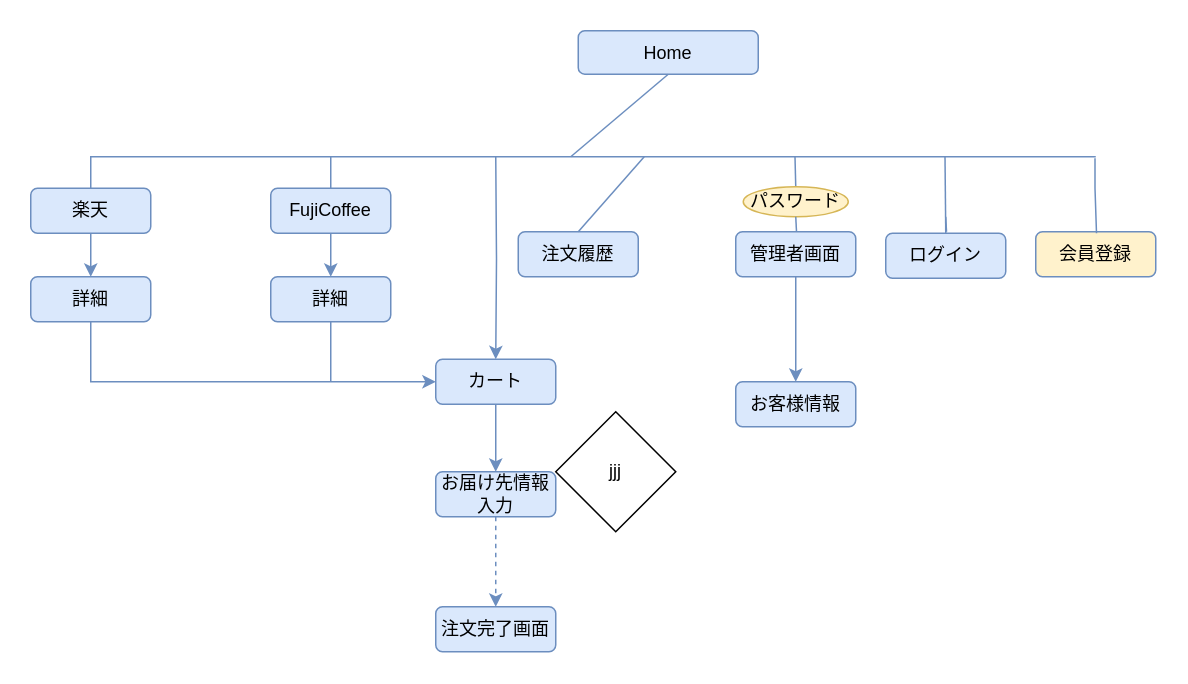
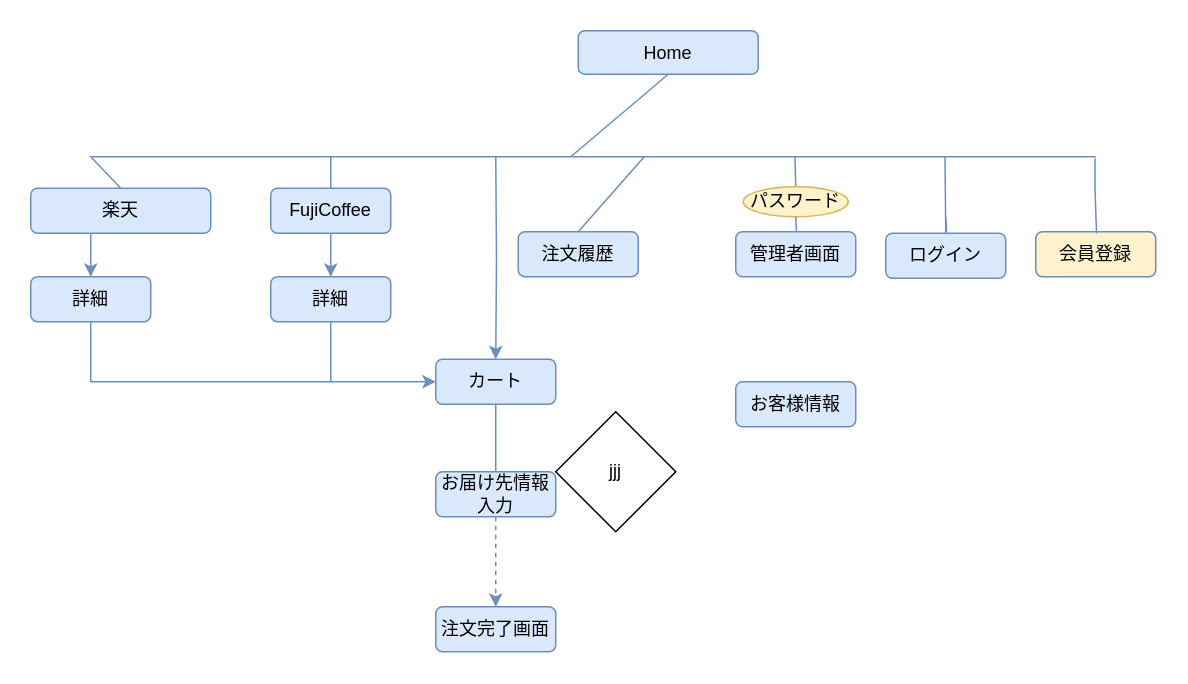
(91, 211) -> (121, 211)
(796, 324) -> none
(496, 460) -> (496, 464)
